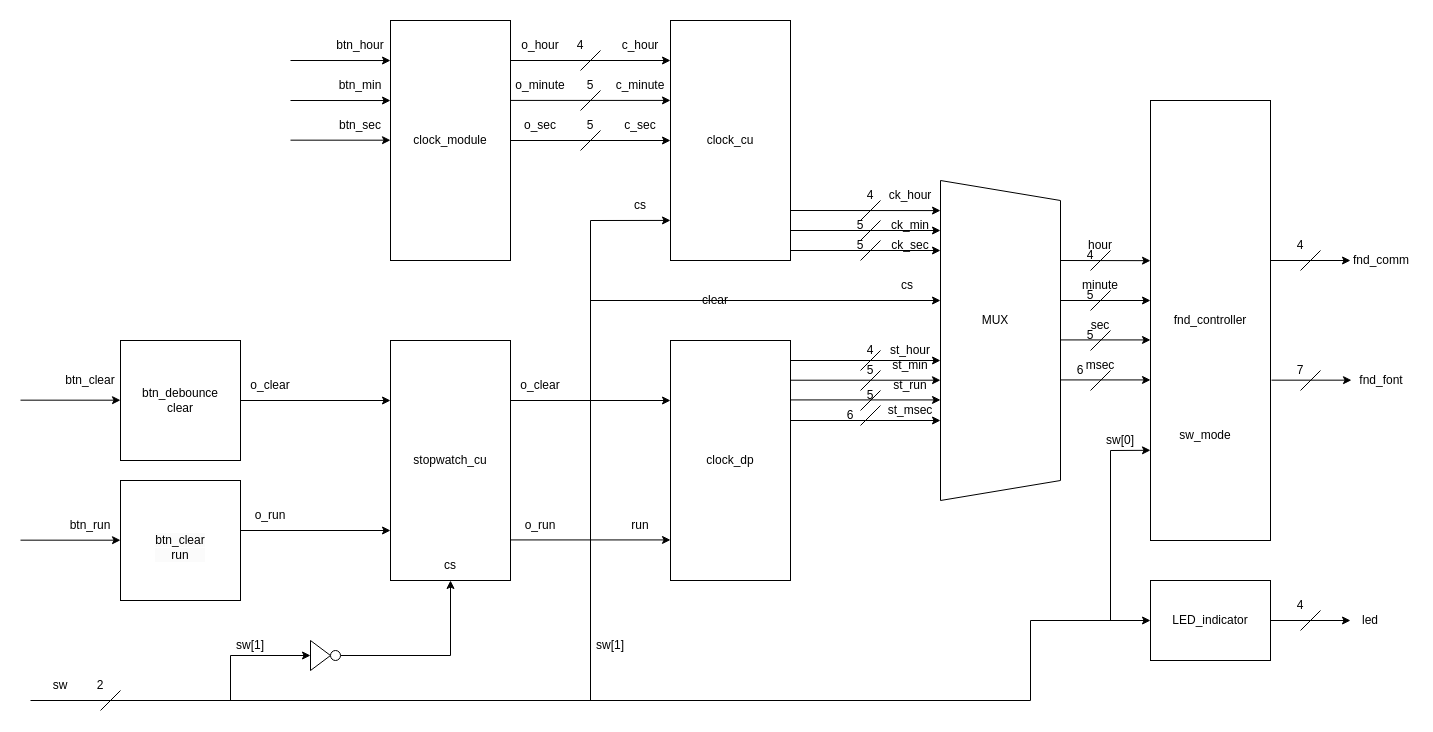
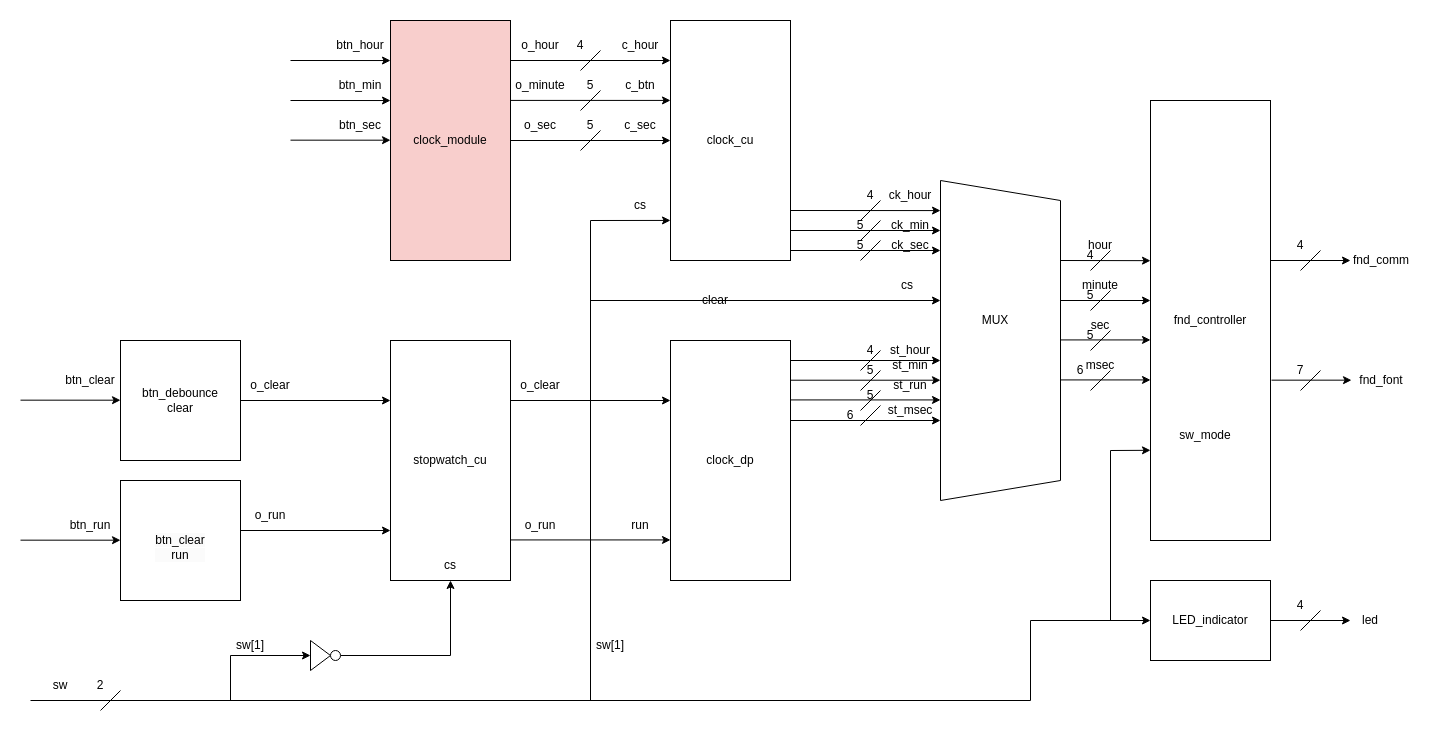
(641, 86) -> (641, 86)
(451, 141) -> (451, 141)
(1121, 441) -> none
